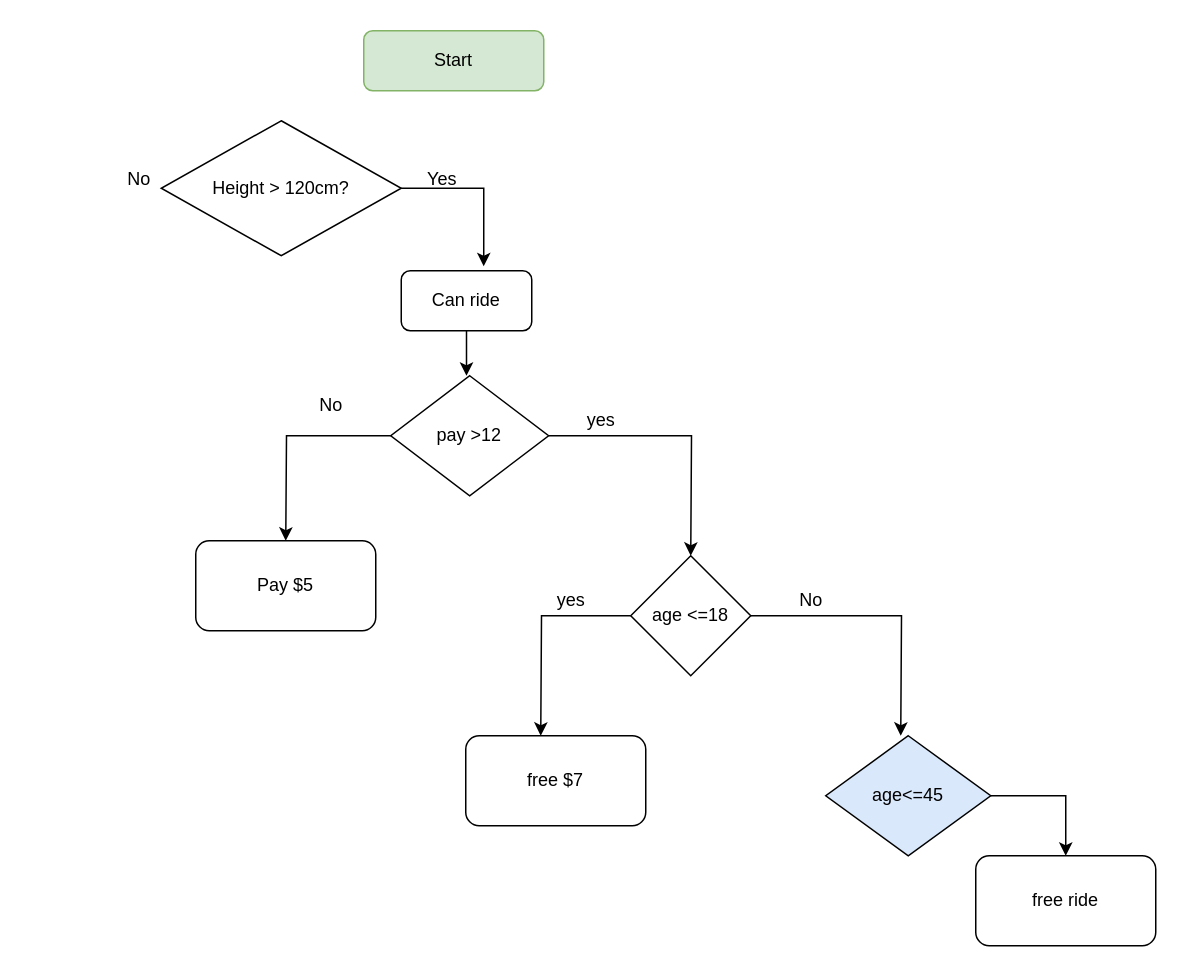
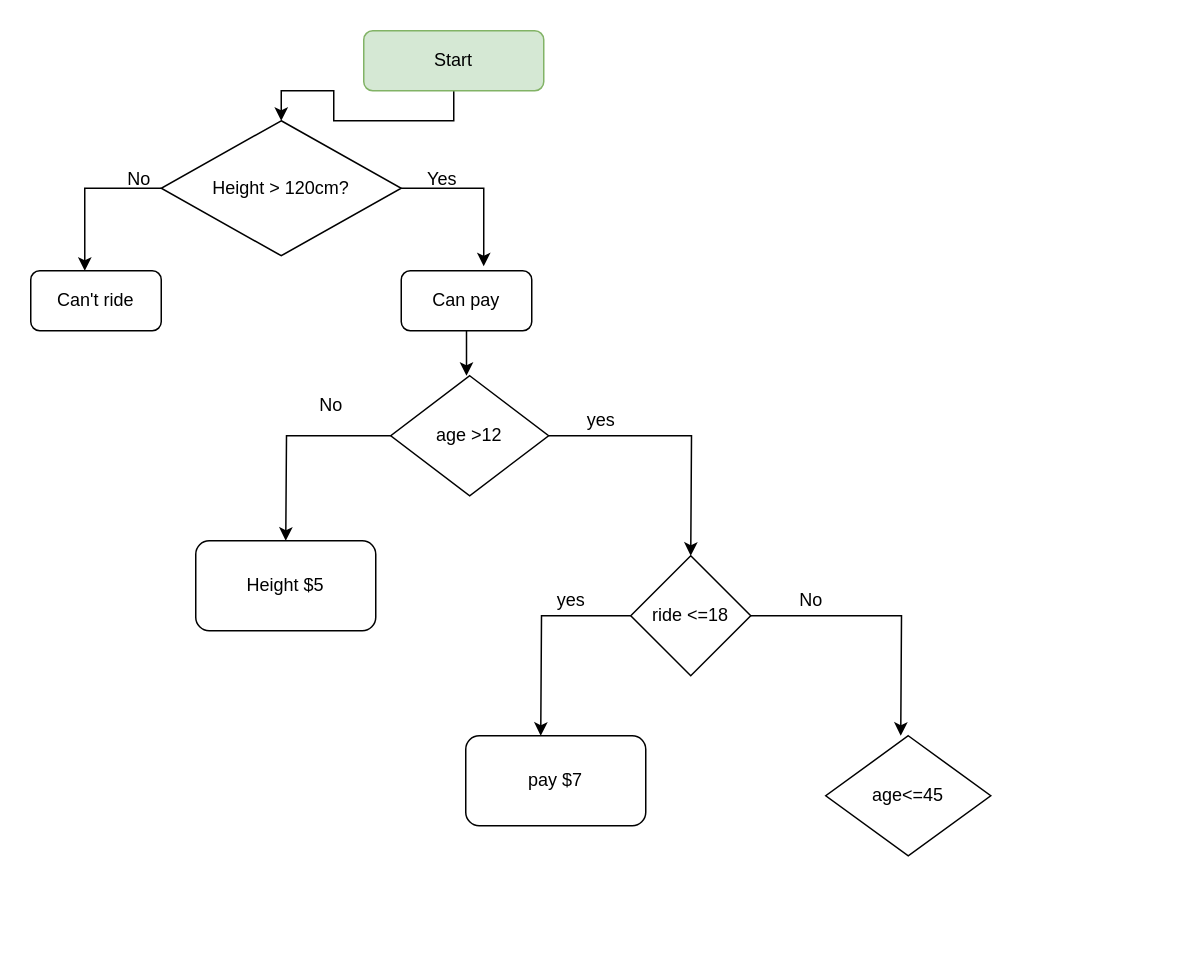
none -> (358, 121)
none -> (87, 188)
none -> (96, 301)
(467, 301) -> (467, 301)
(470, 436) -> (470, 436)
(286, 586) -> (286, 586)
(691, 616) -> (691, 616)
(556, 781) -> (556, 781)
(908, 796) -> (908, 796)
(1053, 796) -> none
(1066, 901) -> none
